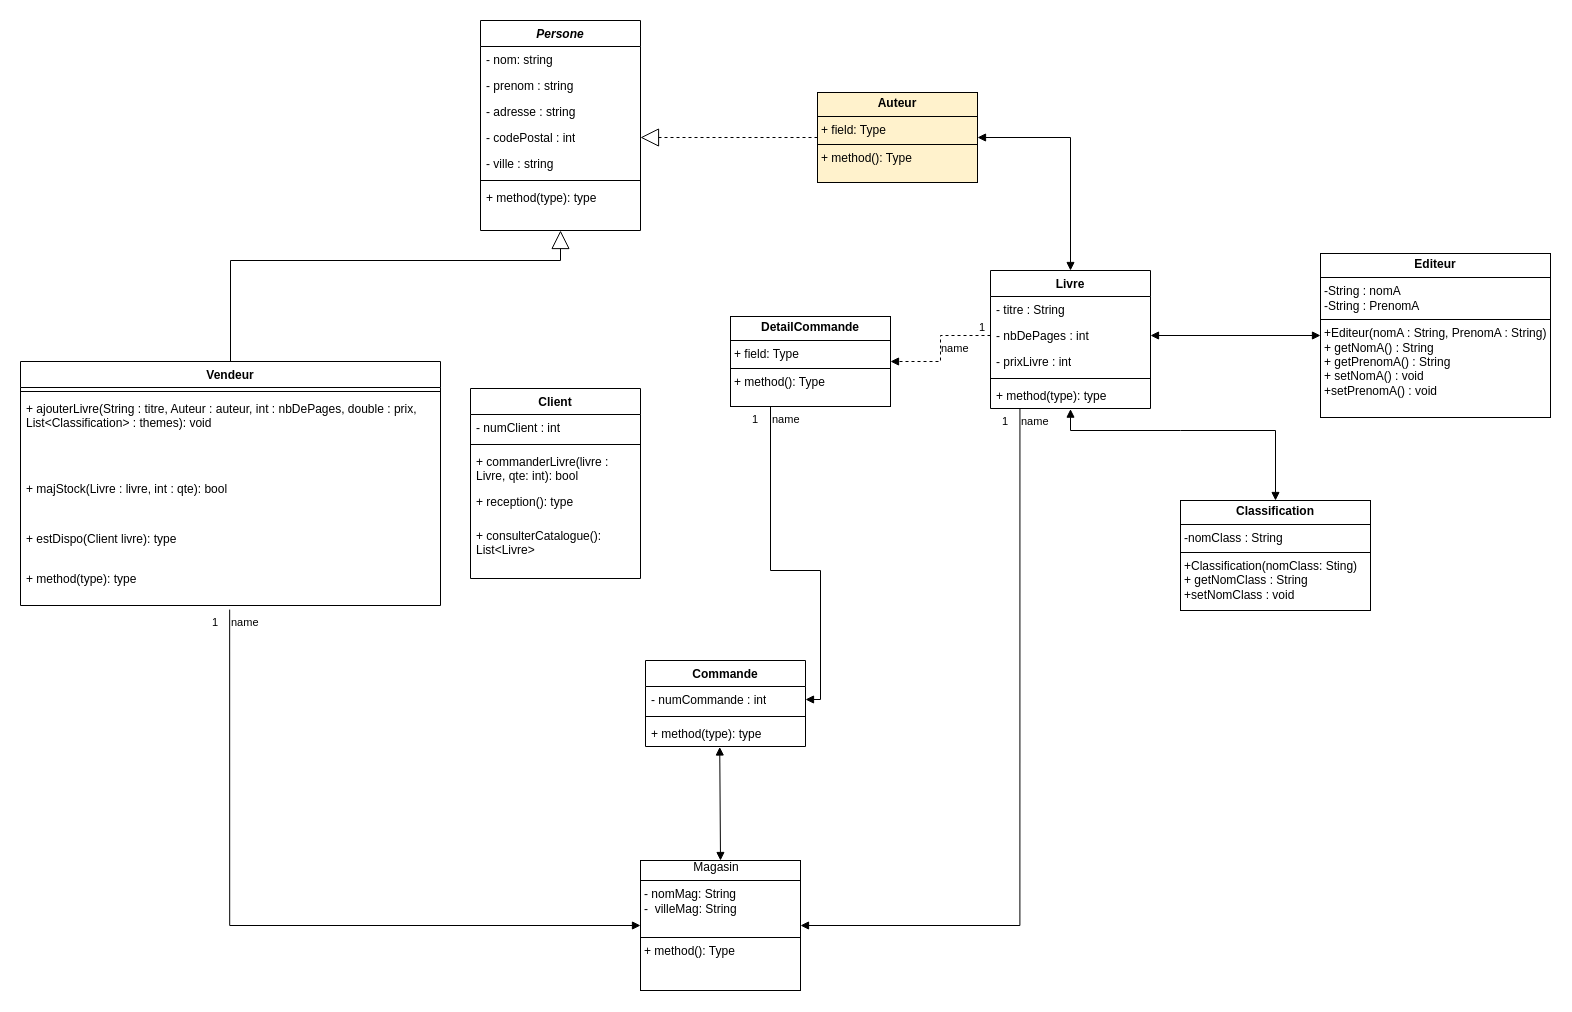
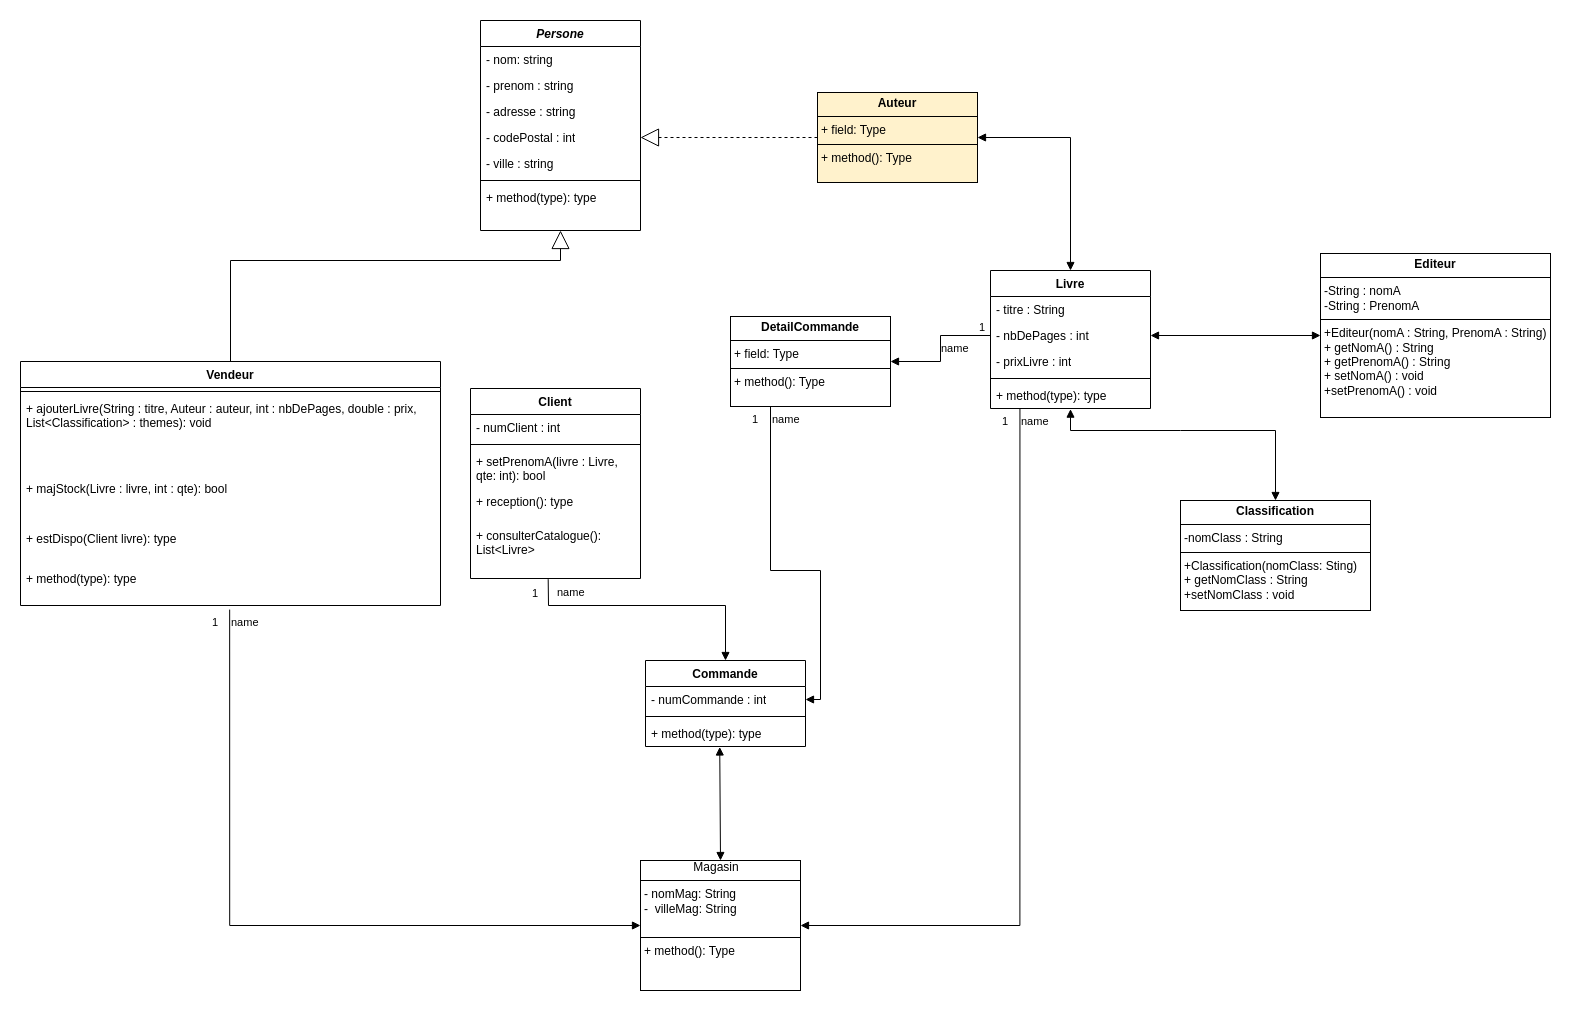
(941, 345) -> (941, 345)
(557, 470) -> (557, 470)
none -> (647, 606)
